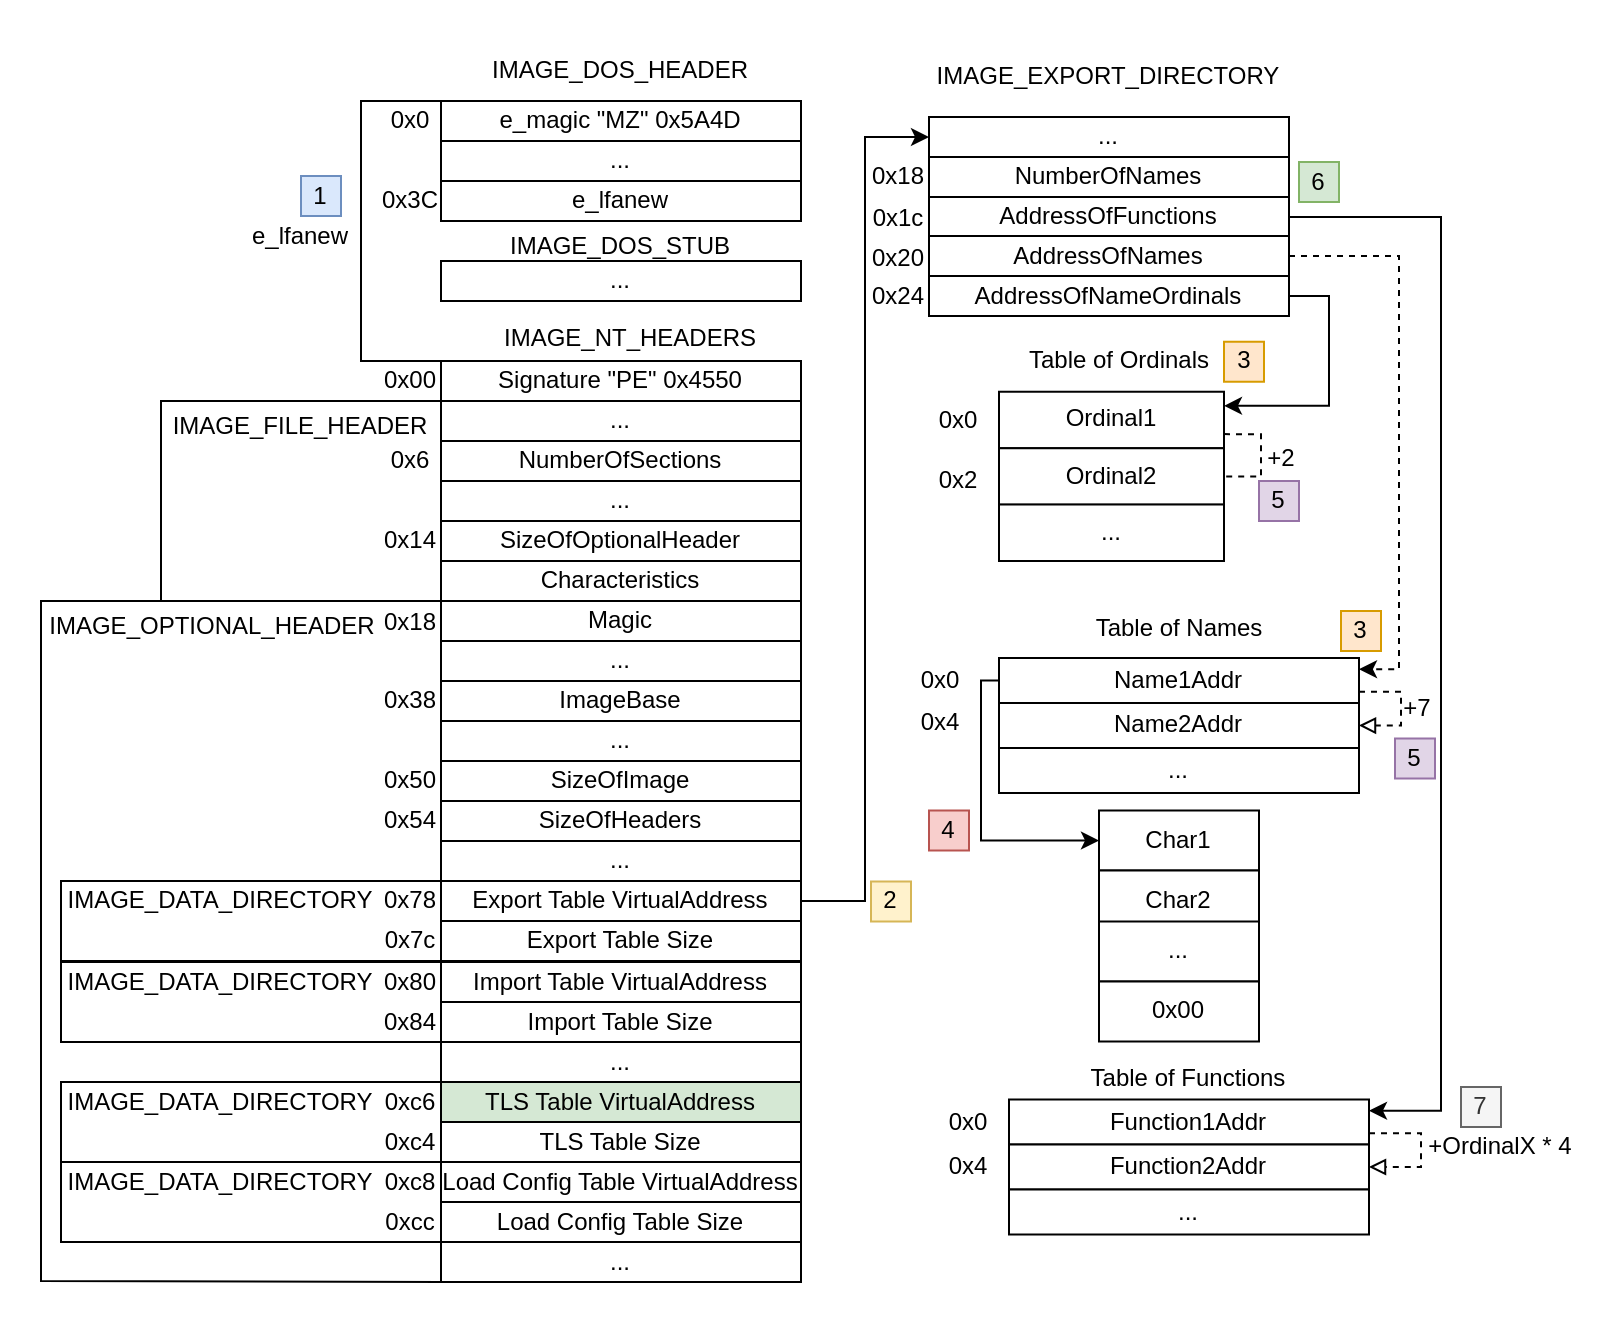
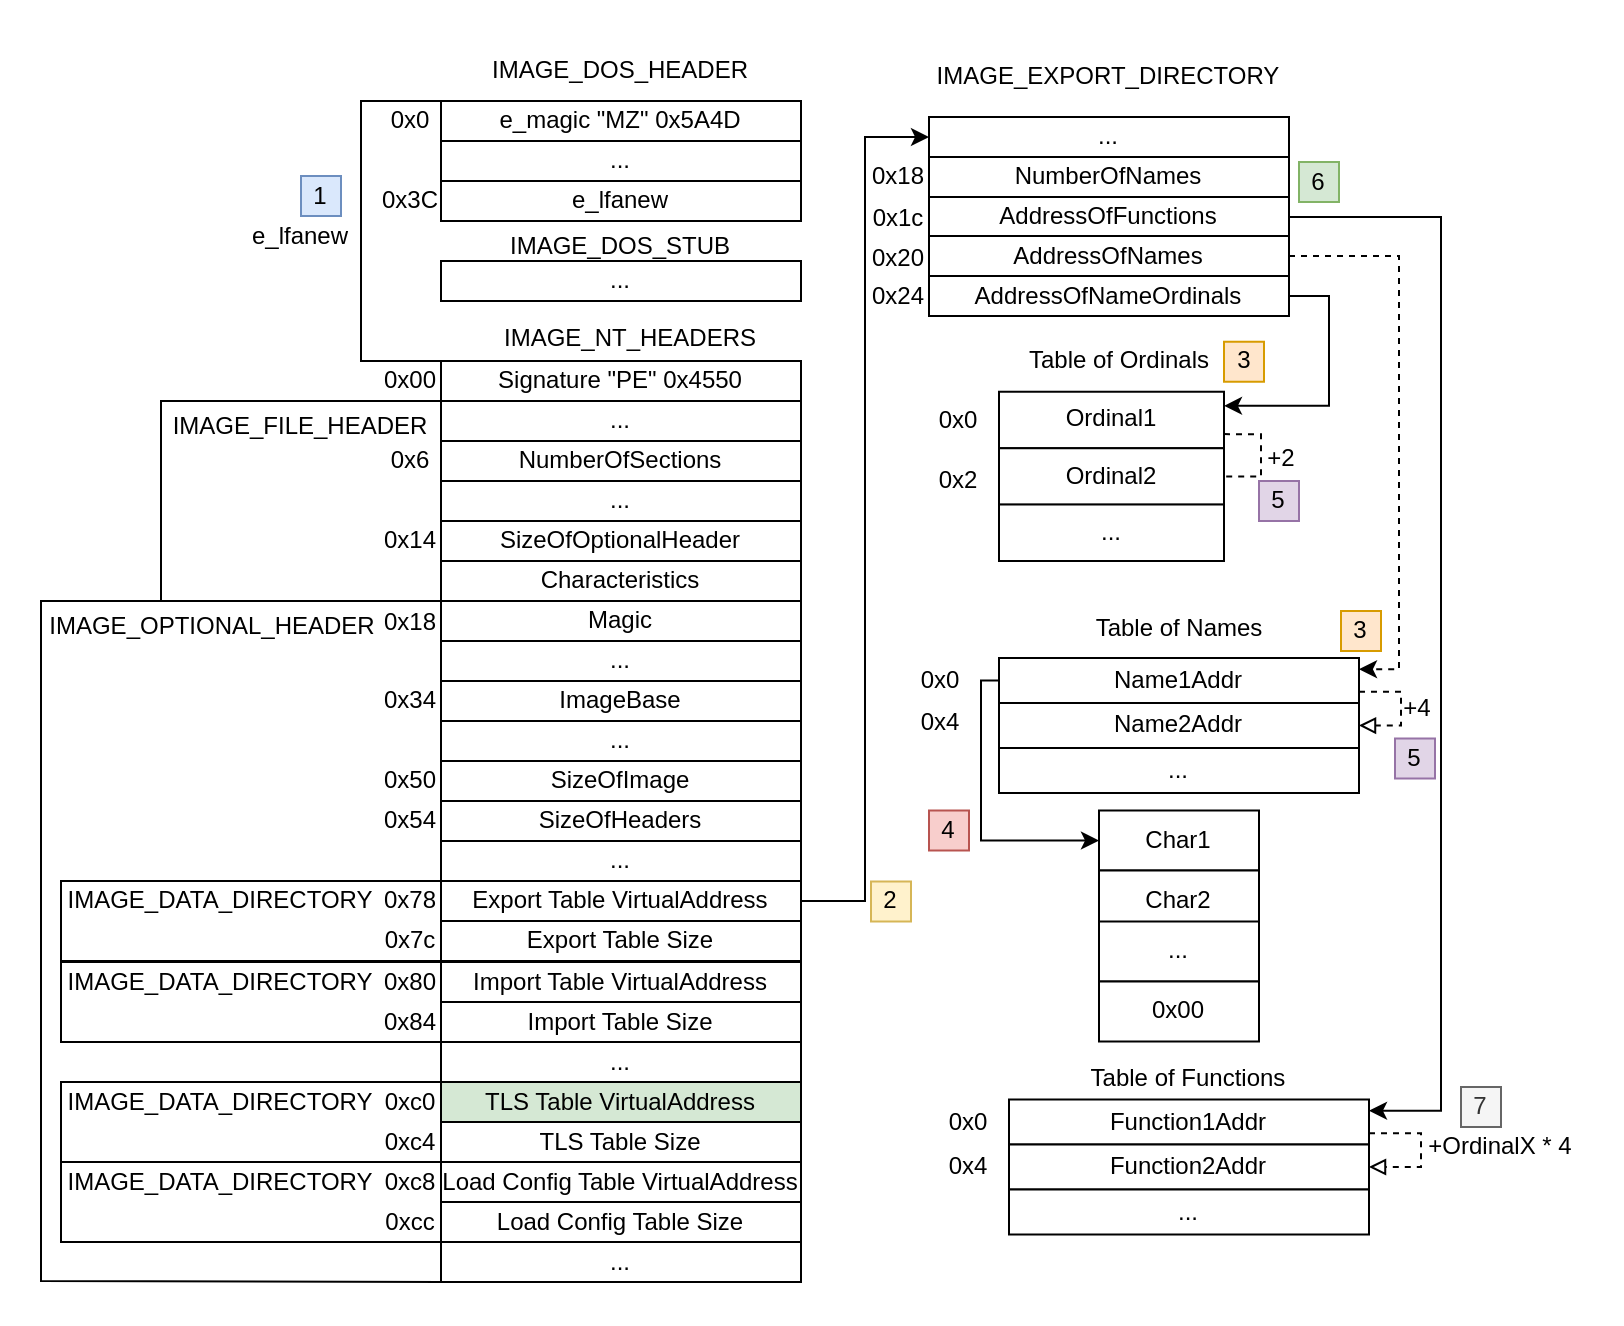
(411, 701) -> (411, 701)
(1418, 709) -> (1418, 709)
(411, 1103) -> (411, 1103)
